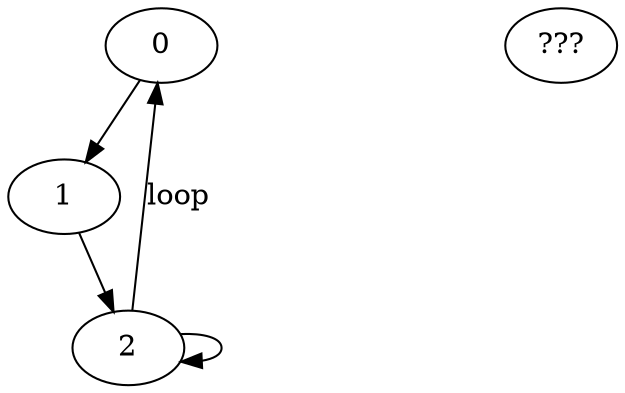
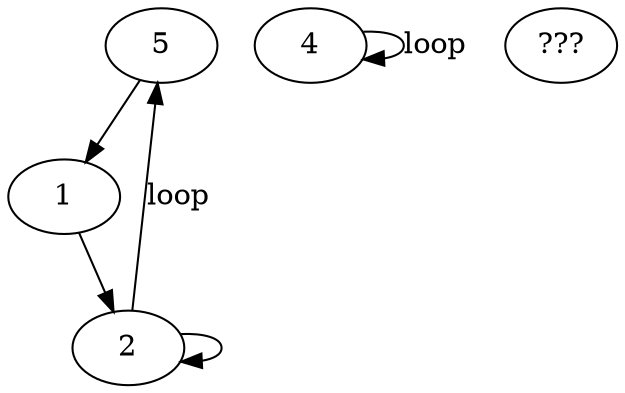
(162, 46) -> (162, 46)
none -> (311, 46)
